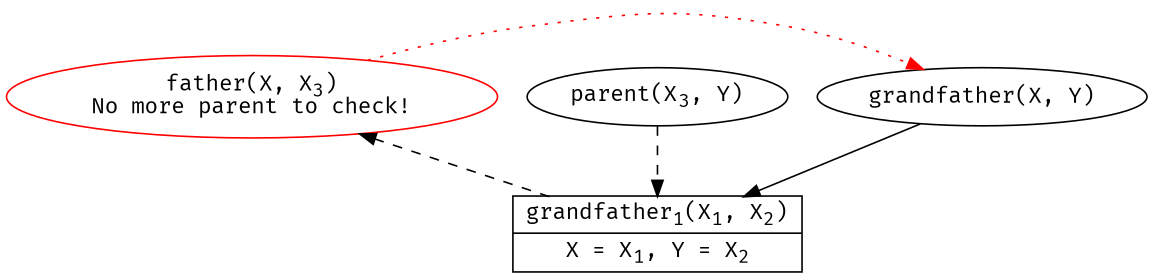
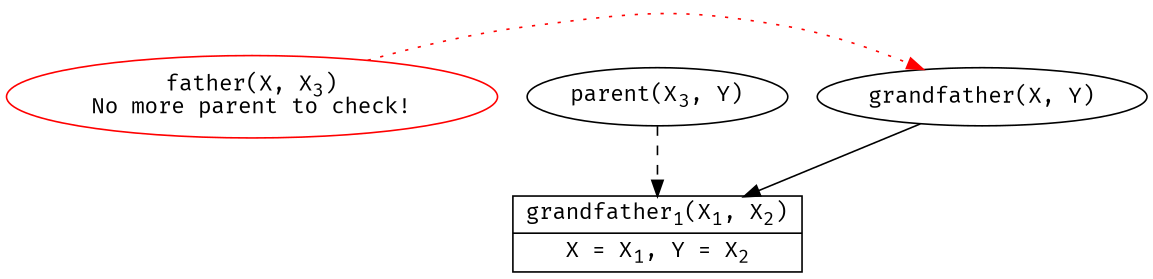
(462, 168) -> none
